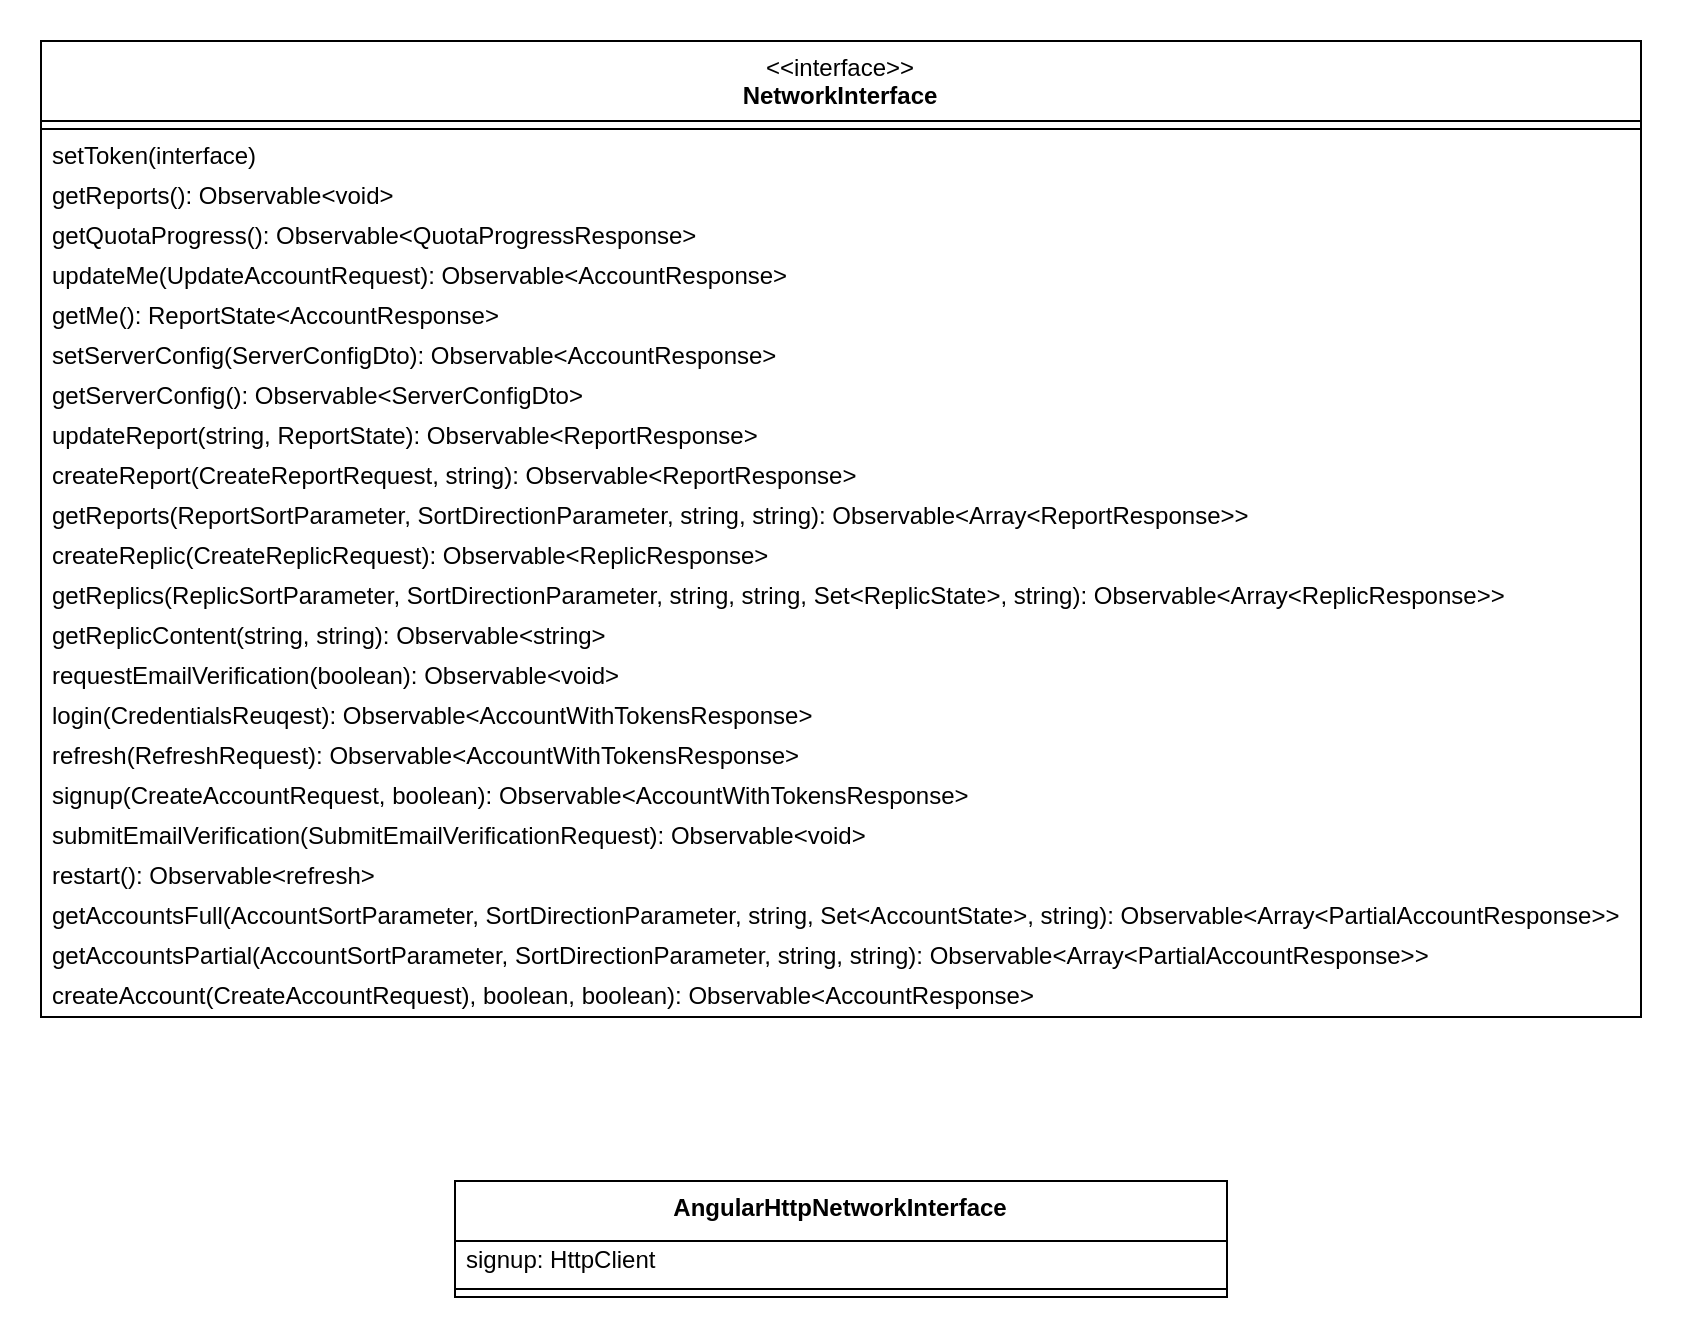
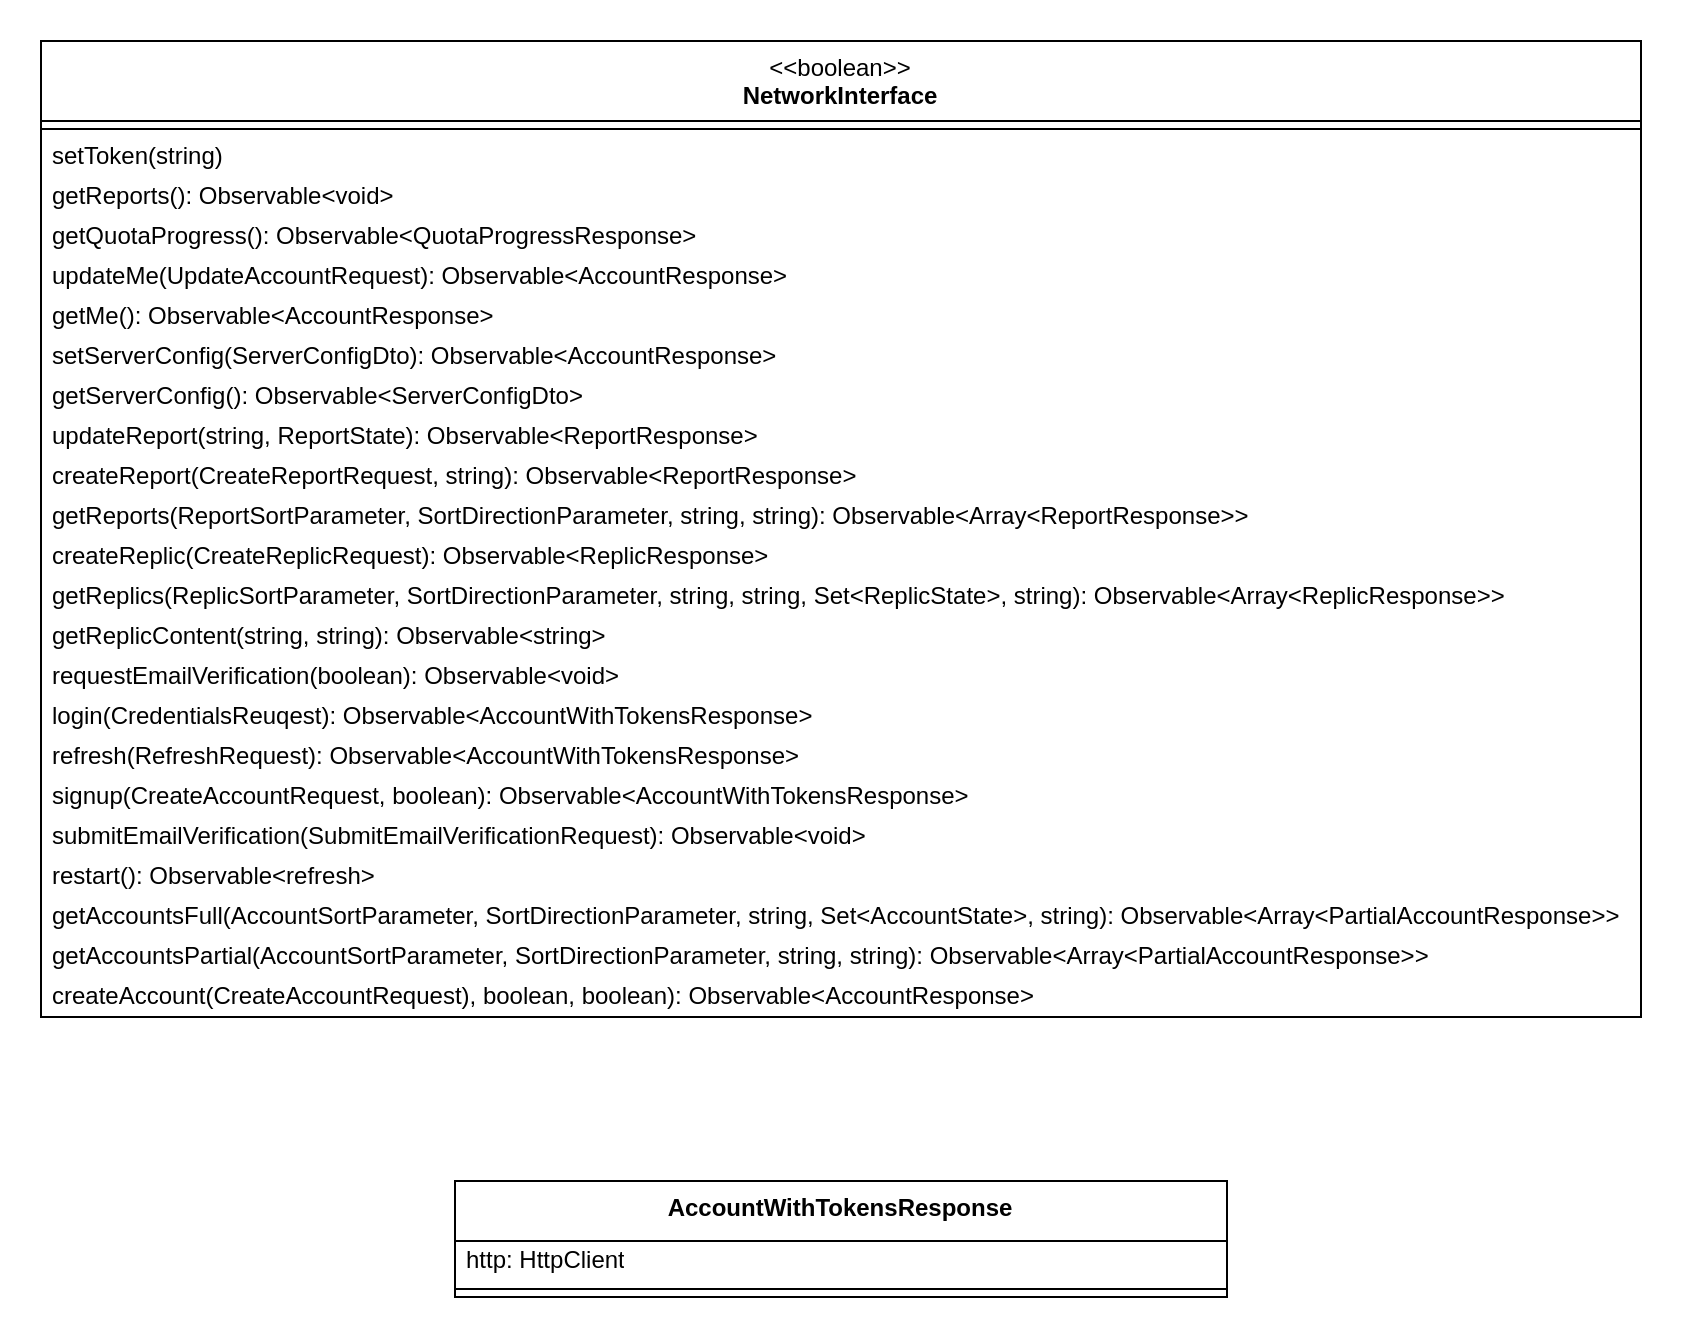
(841, 84) -> (841, 84)
(178, 157) -> (157, 157)
(295, 317) -> (286, 317)
(841, 1209) -> (841, 1209)
(572, 1261) -> (562, 1261)
